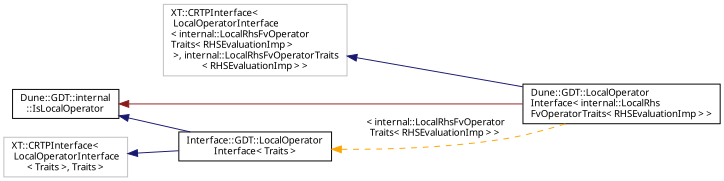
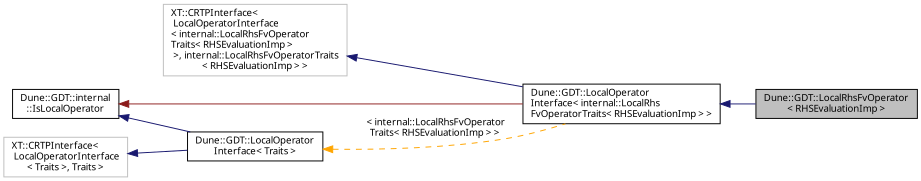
none -> (837, 104)
(255, 146) -> (255, 146)
